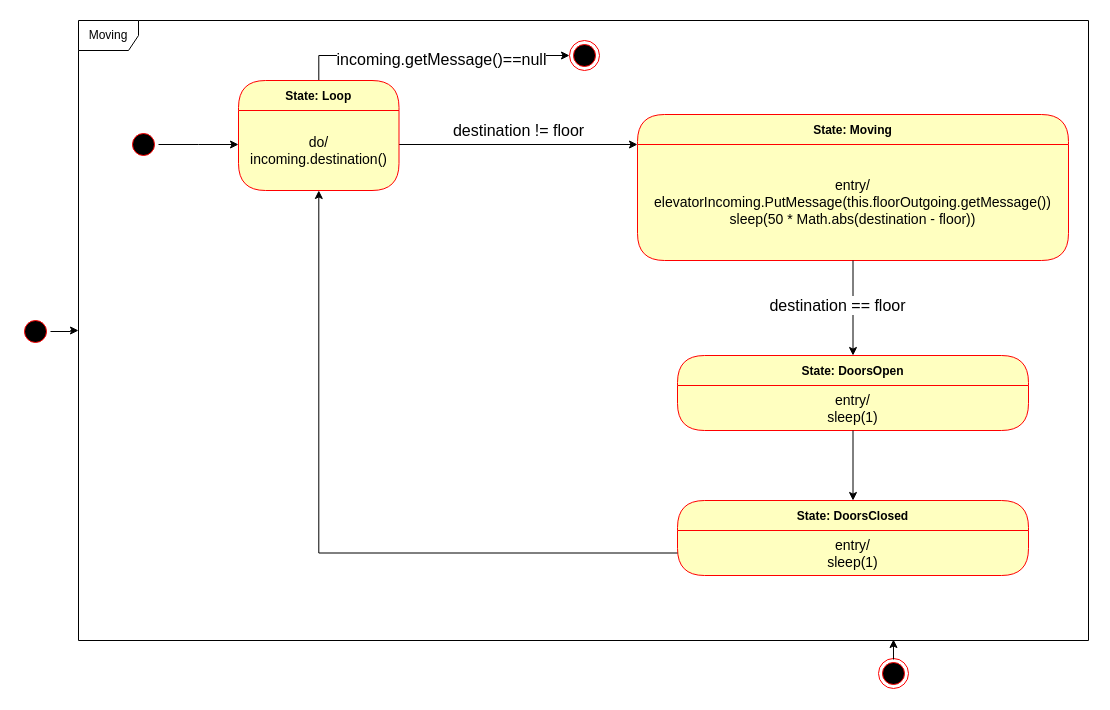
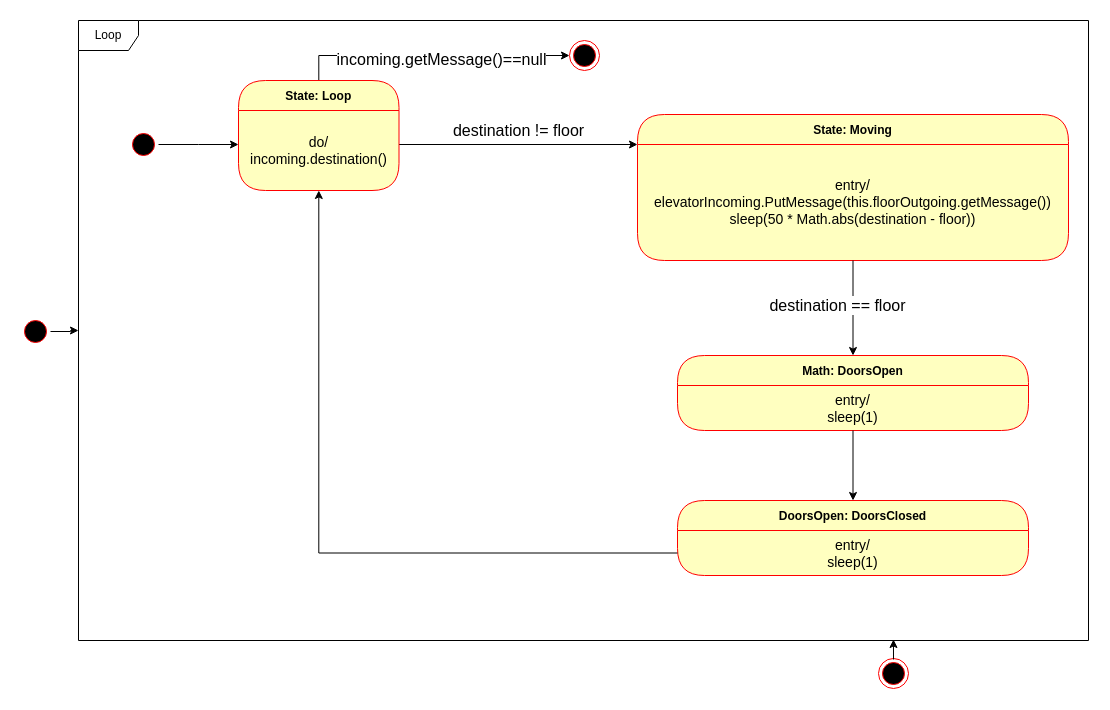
(109, 36) -> (109, 36)
(853, 371) -> (853, 371)
(853, 516) -> (853, 516)
